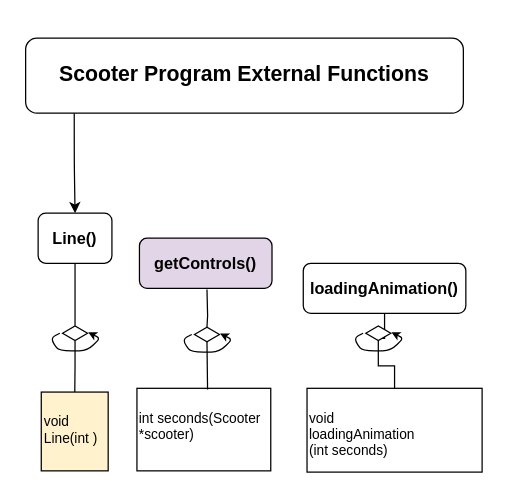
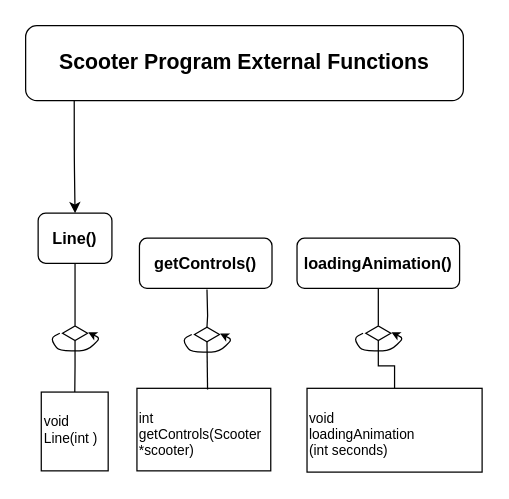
(244, 76) -> (244, 63)
(206, 263) -> (206, 263)
(384, 288) -> (378, 263)
(205, 413) -> (205, 413)
(75, 431) -> (75, 431)
